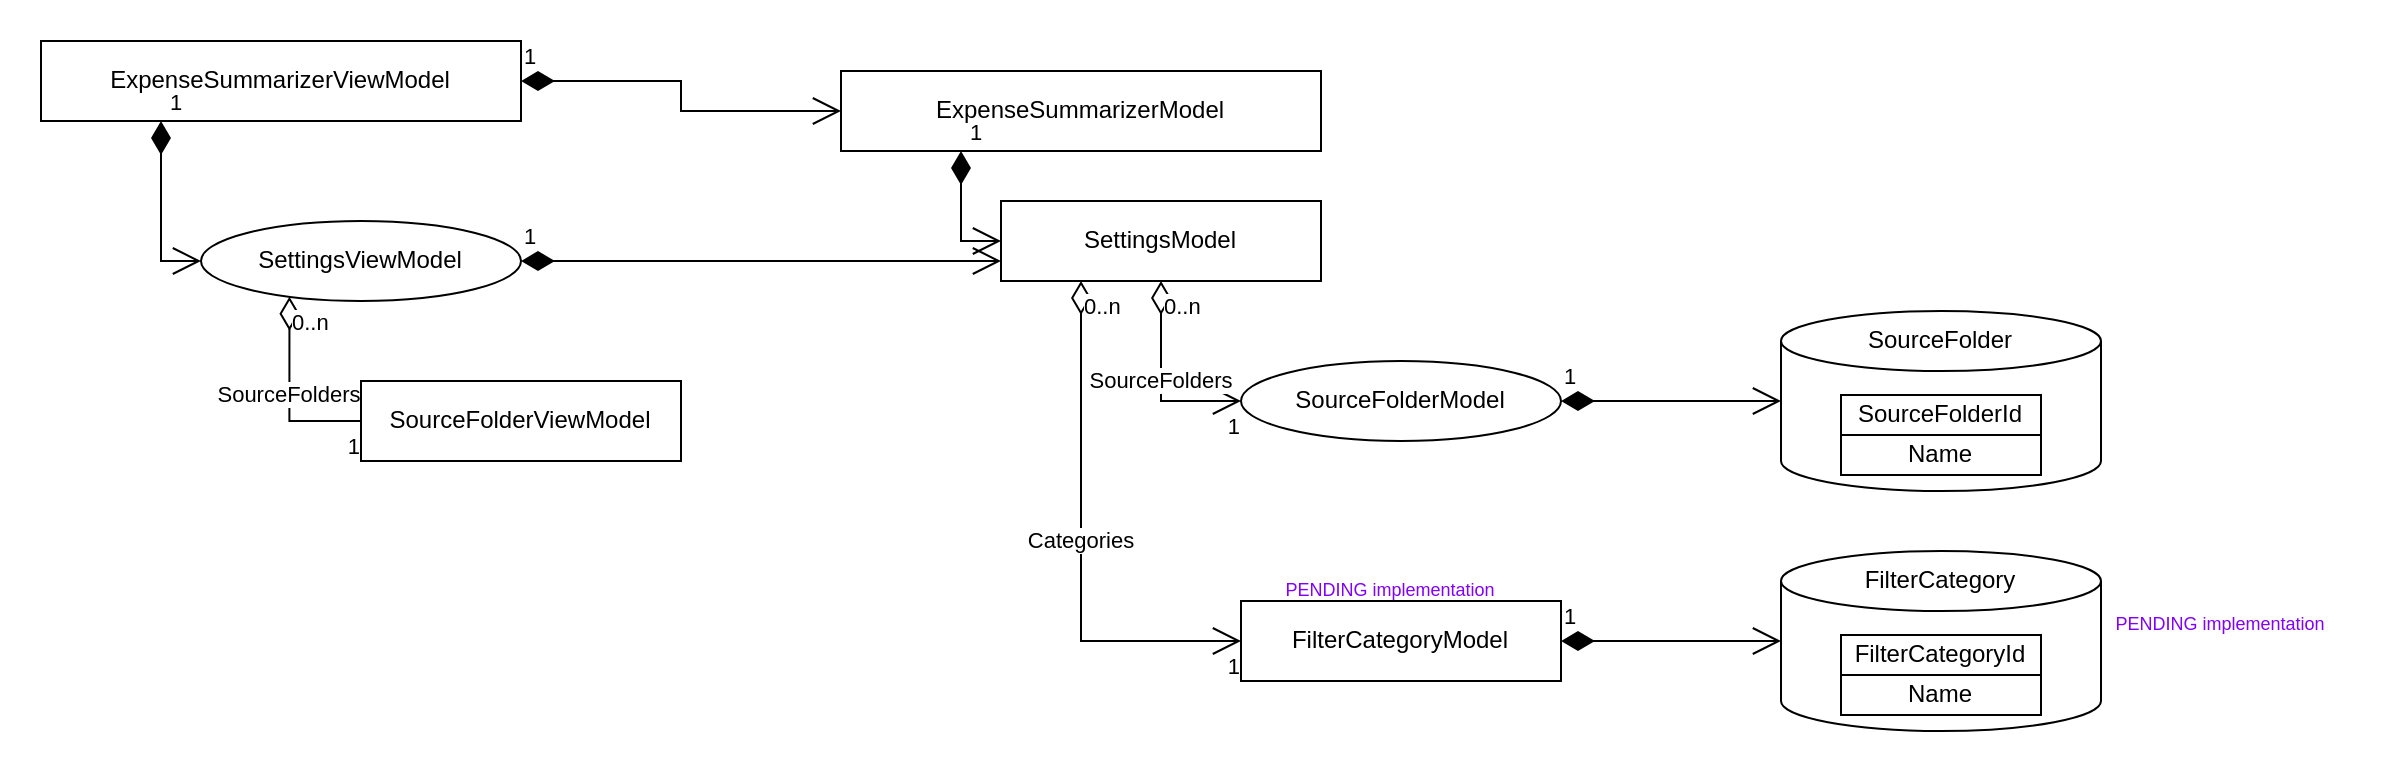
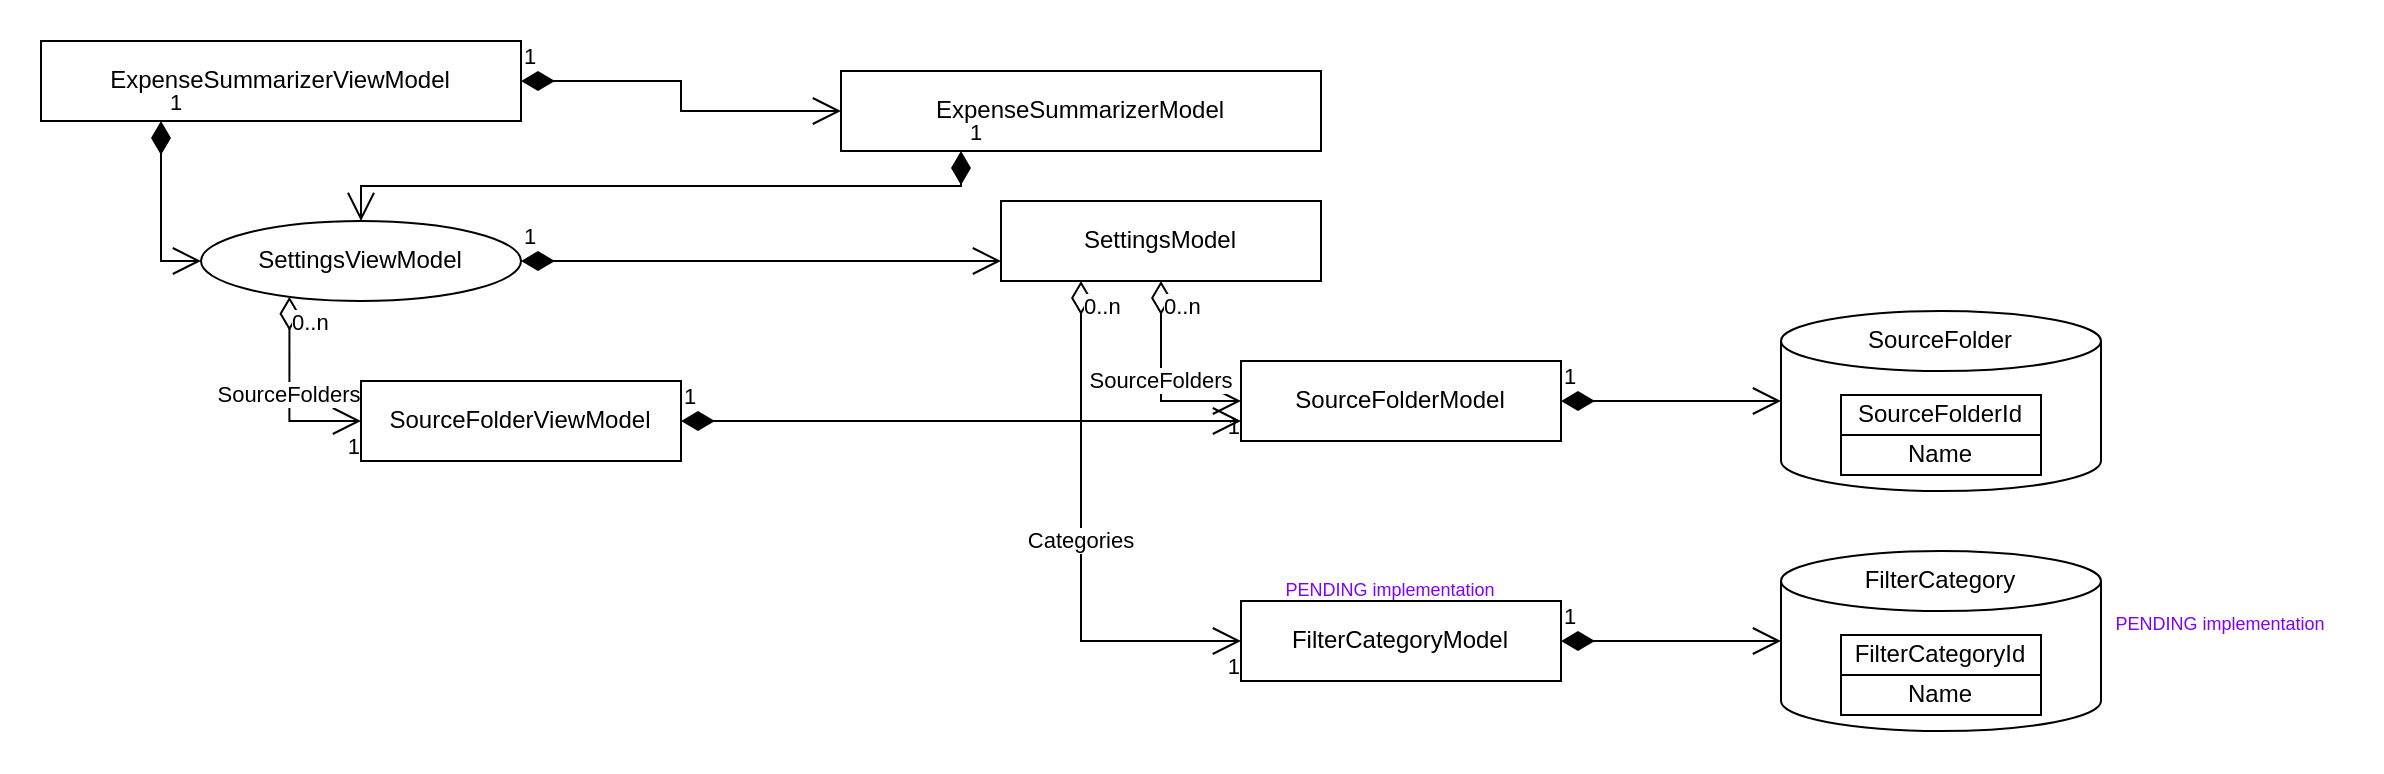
(961, 229) -> (648, 186)
(1401, 401) -> (1401, 401)
(354, 421) -> (353, 421)
none -> (974, 421)
